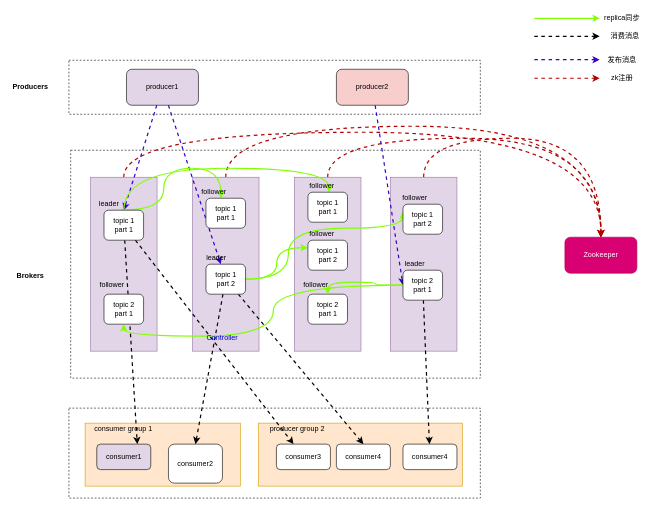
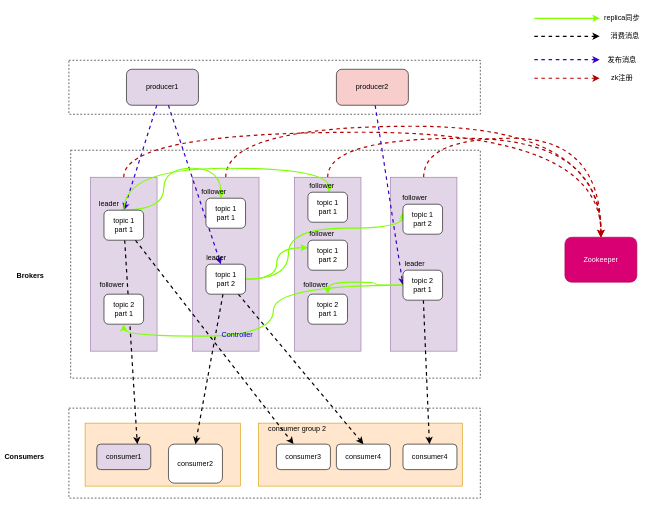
(30, 87) -> none
(601, 255) -> (601, 260)
(222, 338) -> (237, 335)
(123, 429) -> none
(297, 429) -> (297, 429)
none -> (24, 457)
